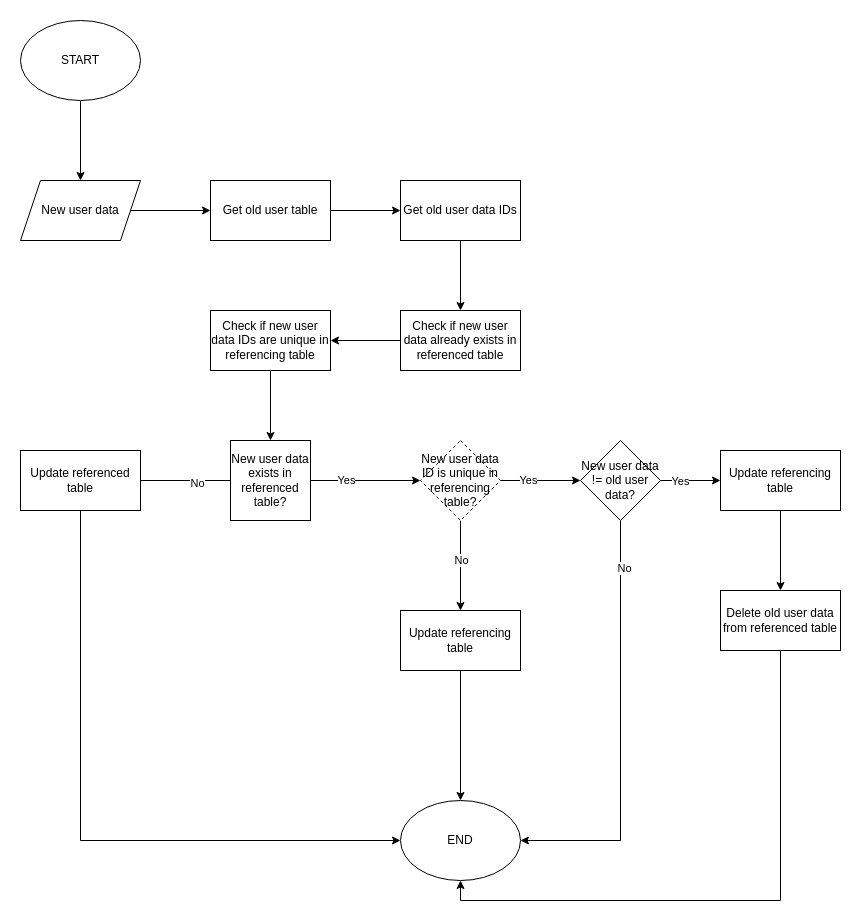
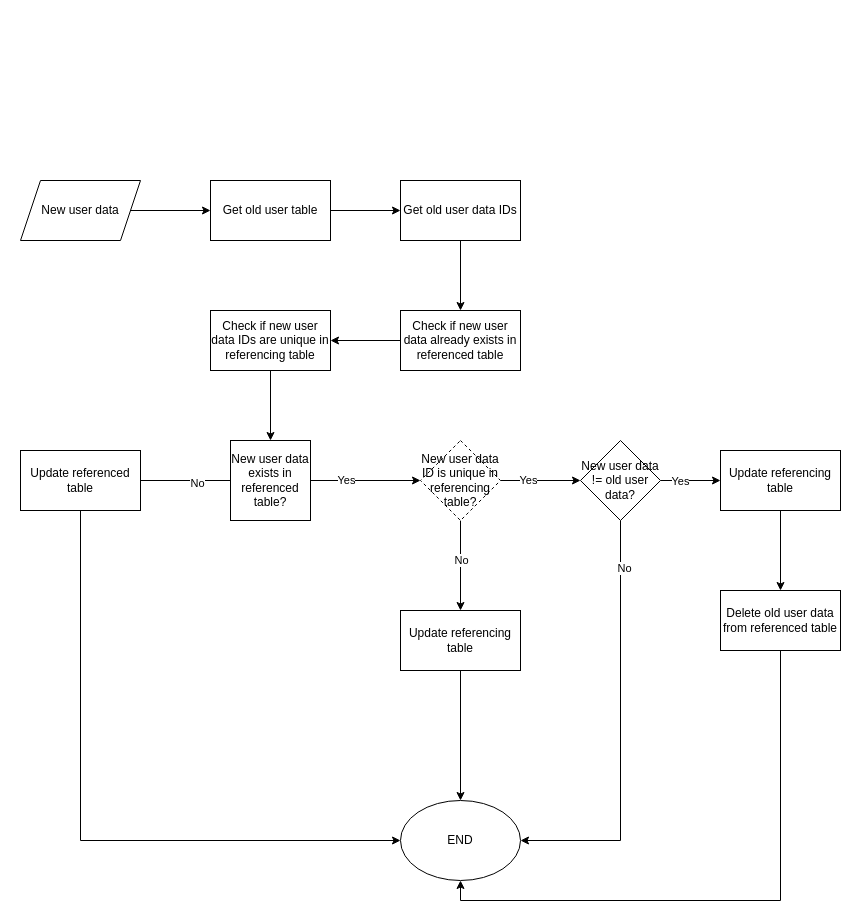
(81, 61) -> none
(81, 137) -> none
